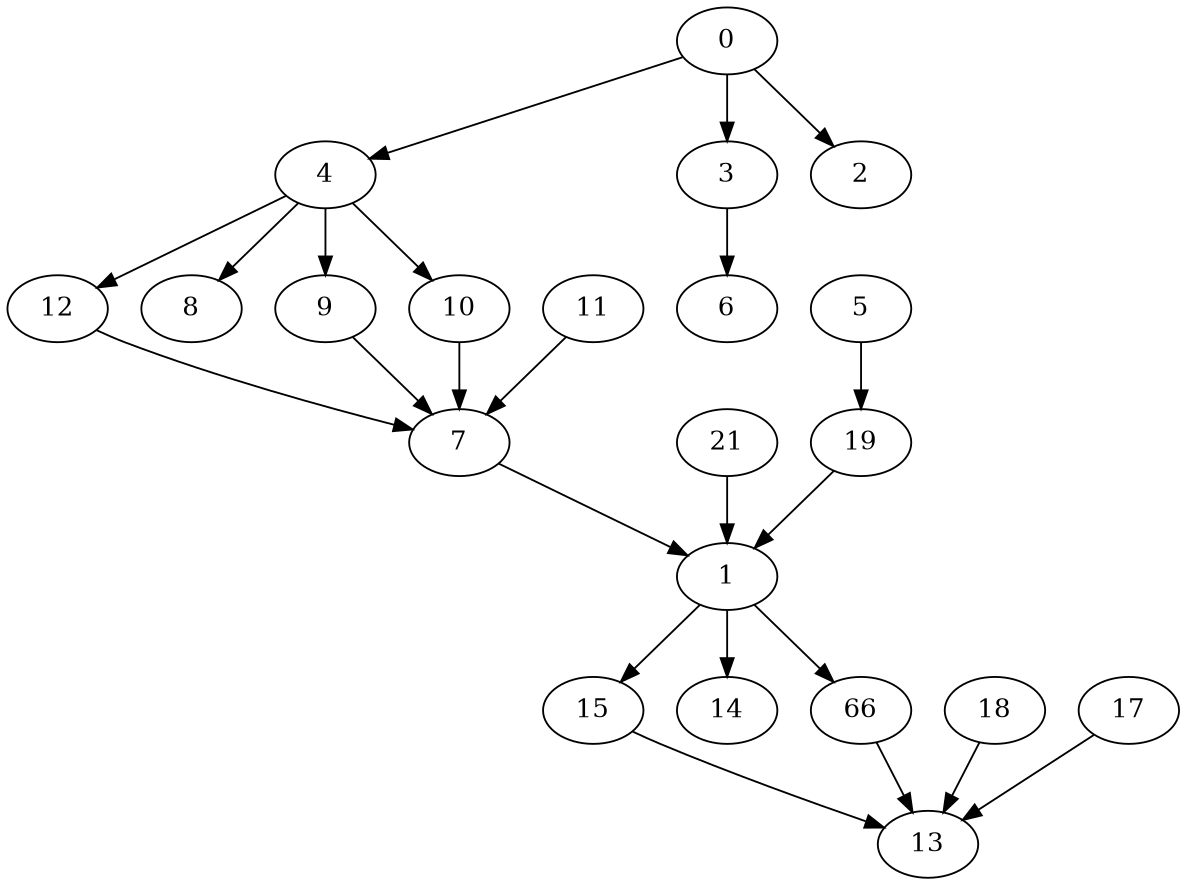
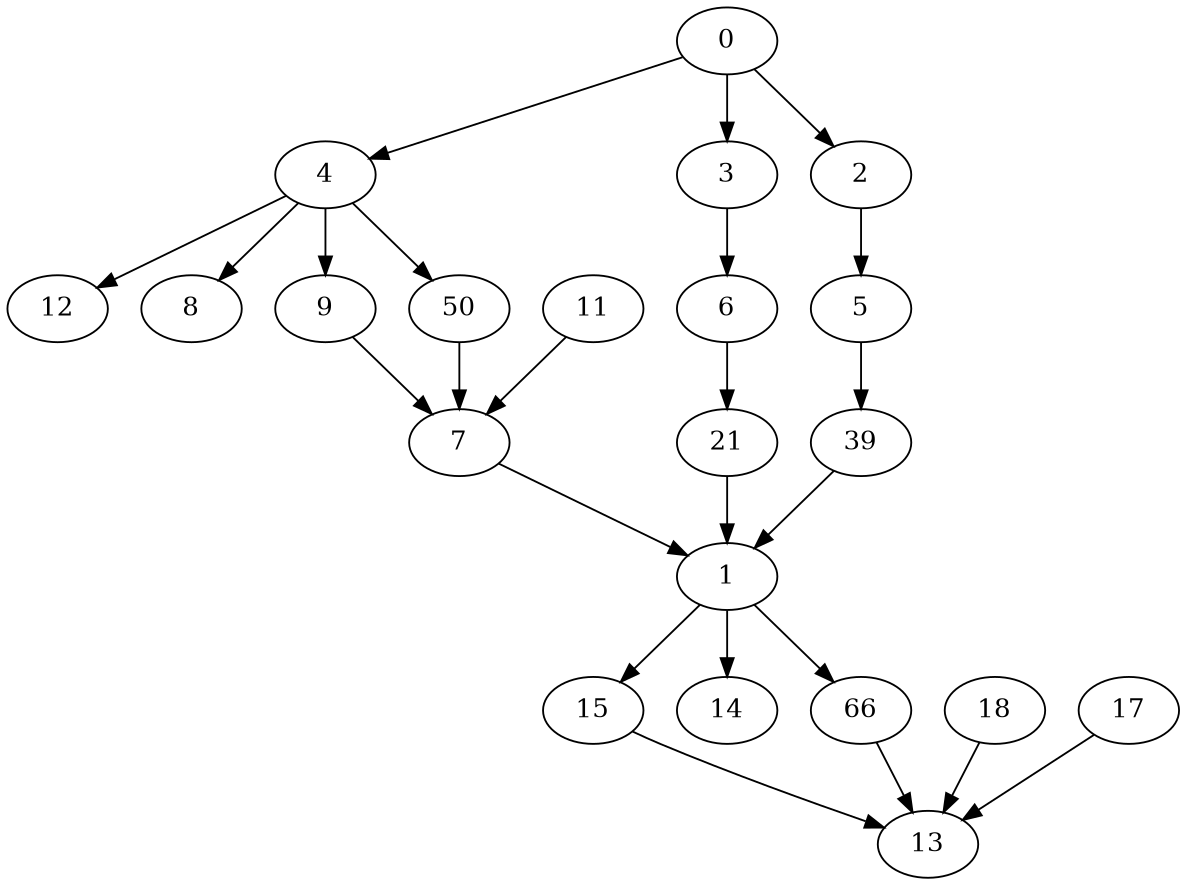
none -> (861, 233)
(459, 309) -> (459, 309)
none -> (727, 367)
(244, 383) -> none
(861, 443) -> (861, 443)
